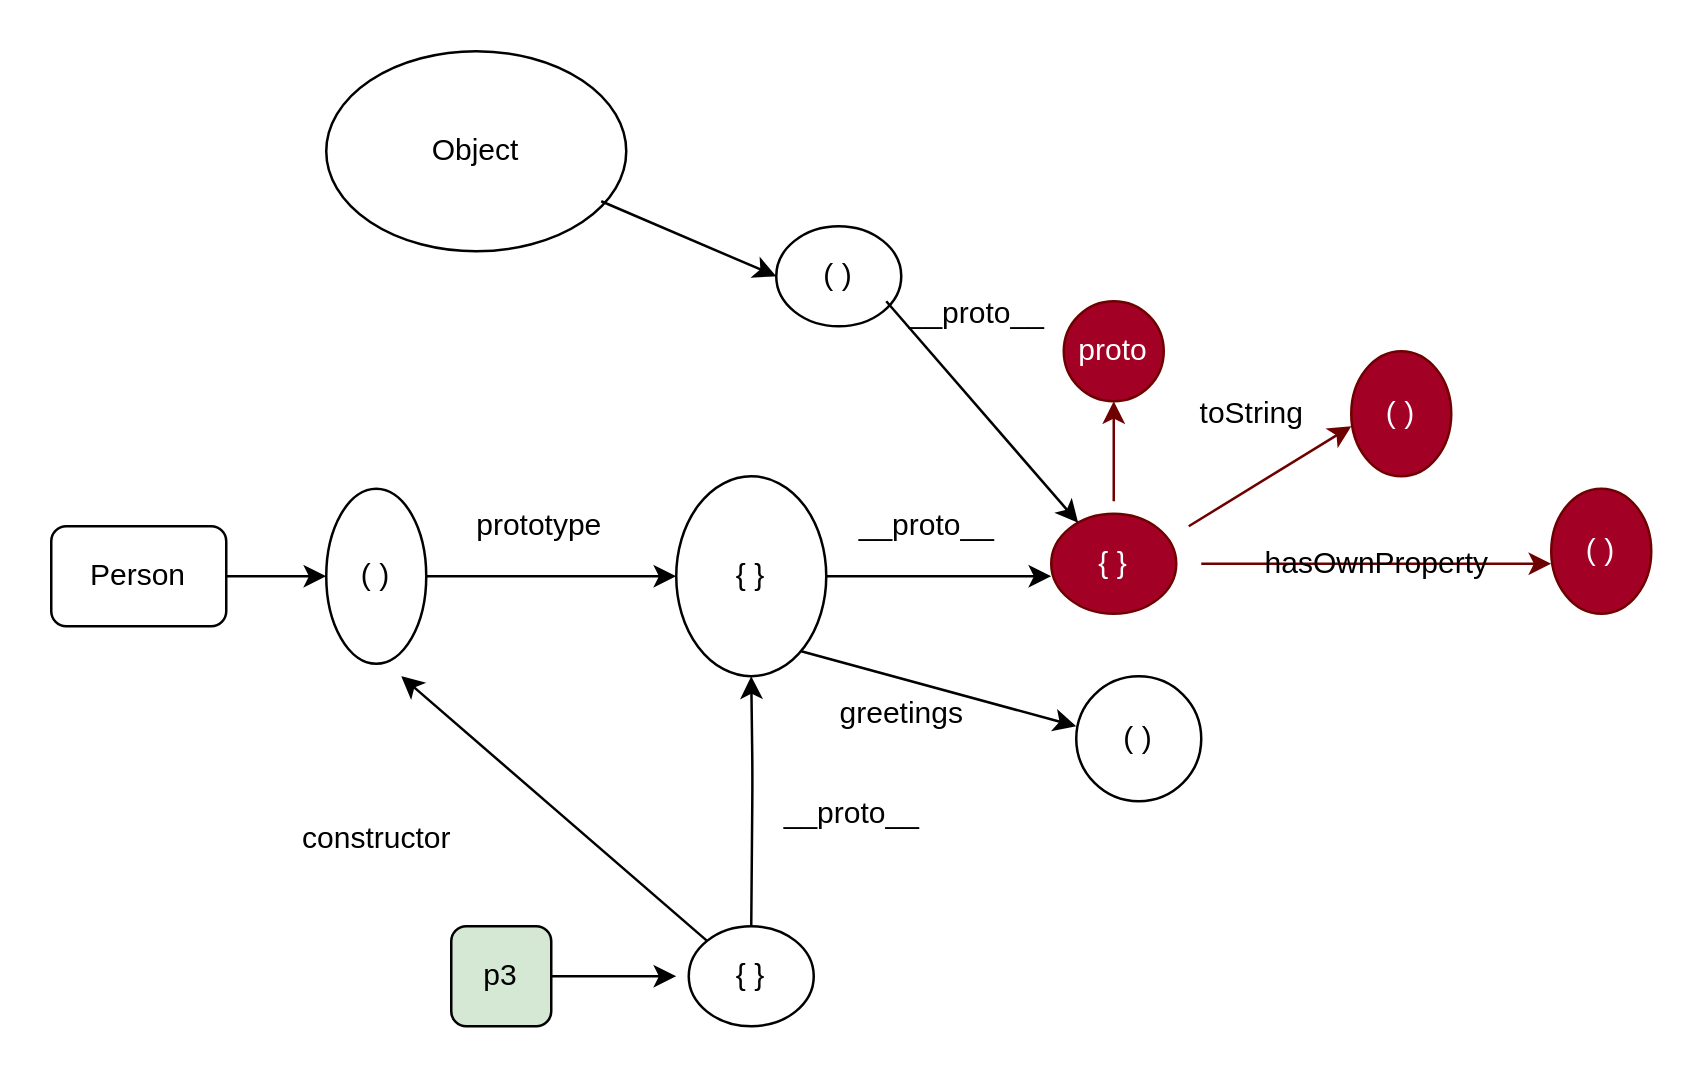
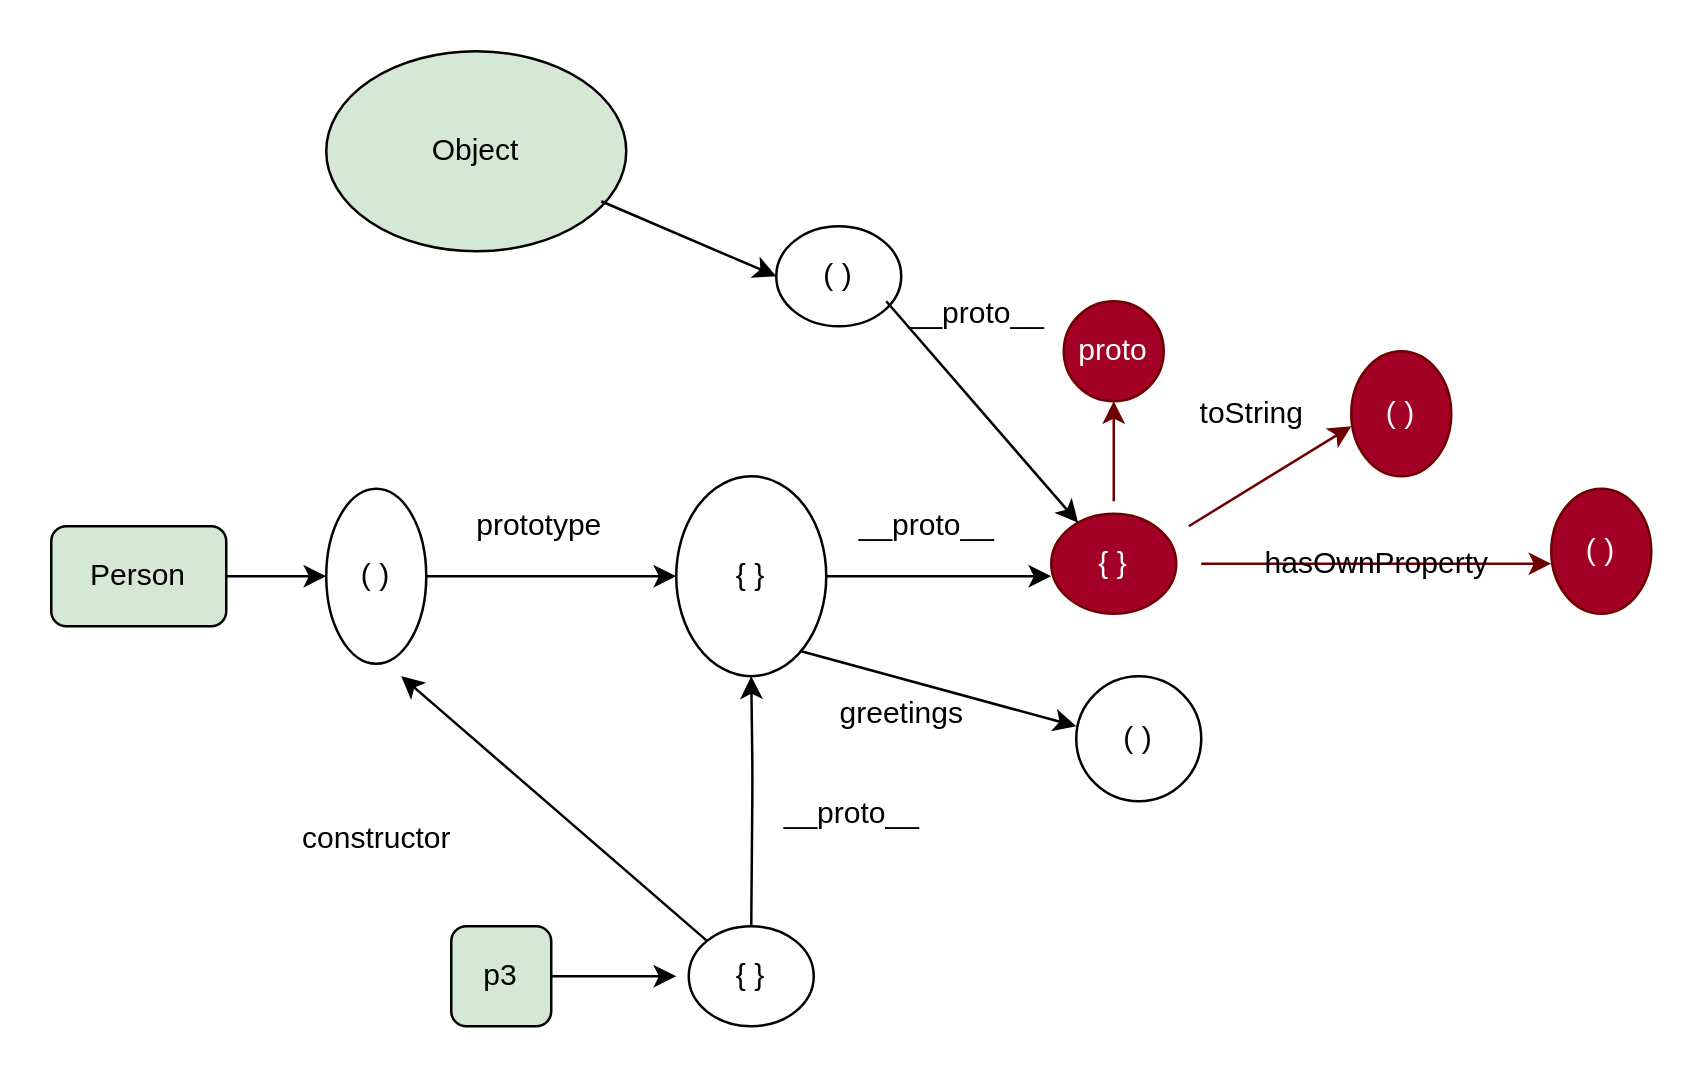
(476, 151) -> (476, 151)
(139, 576) -> (139, 576)
